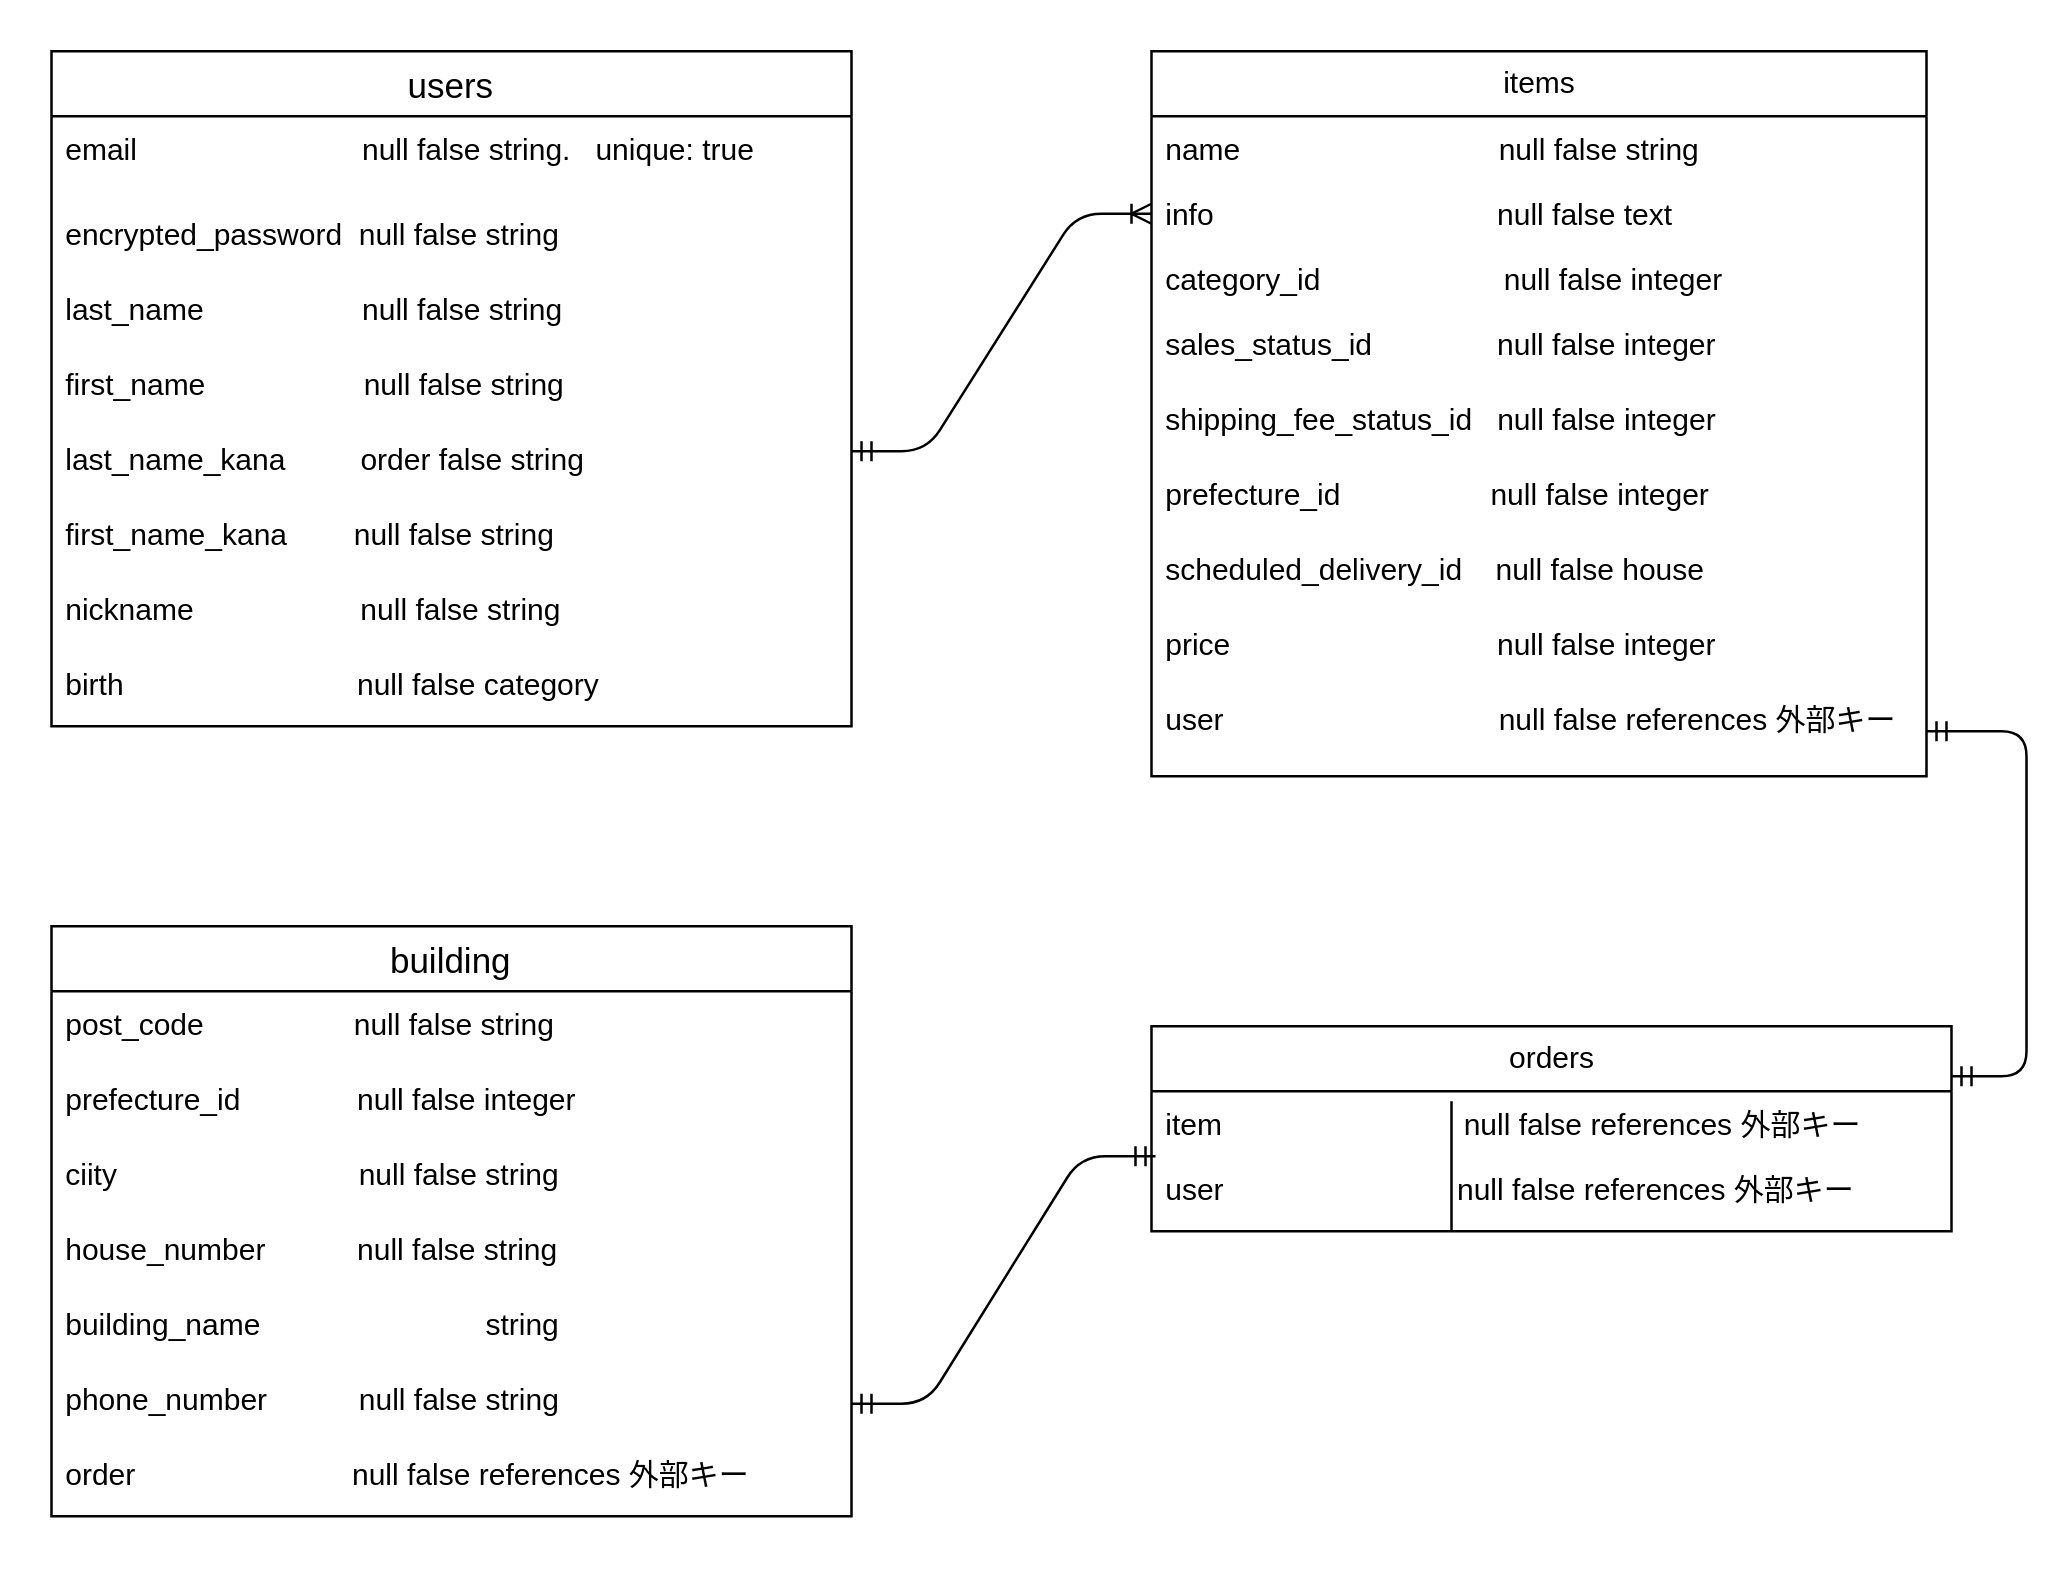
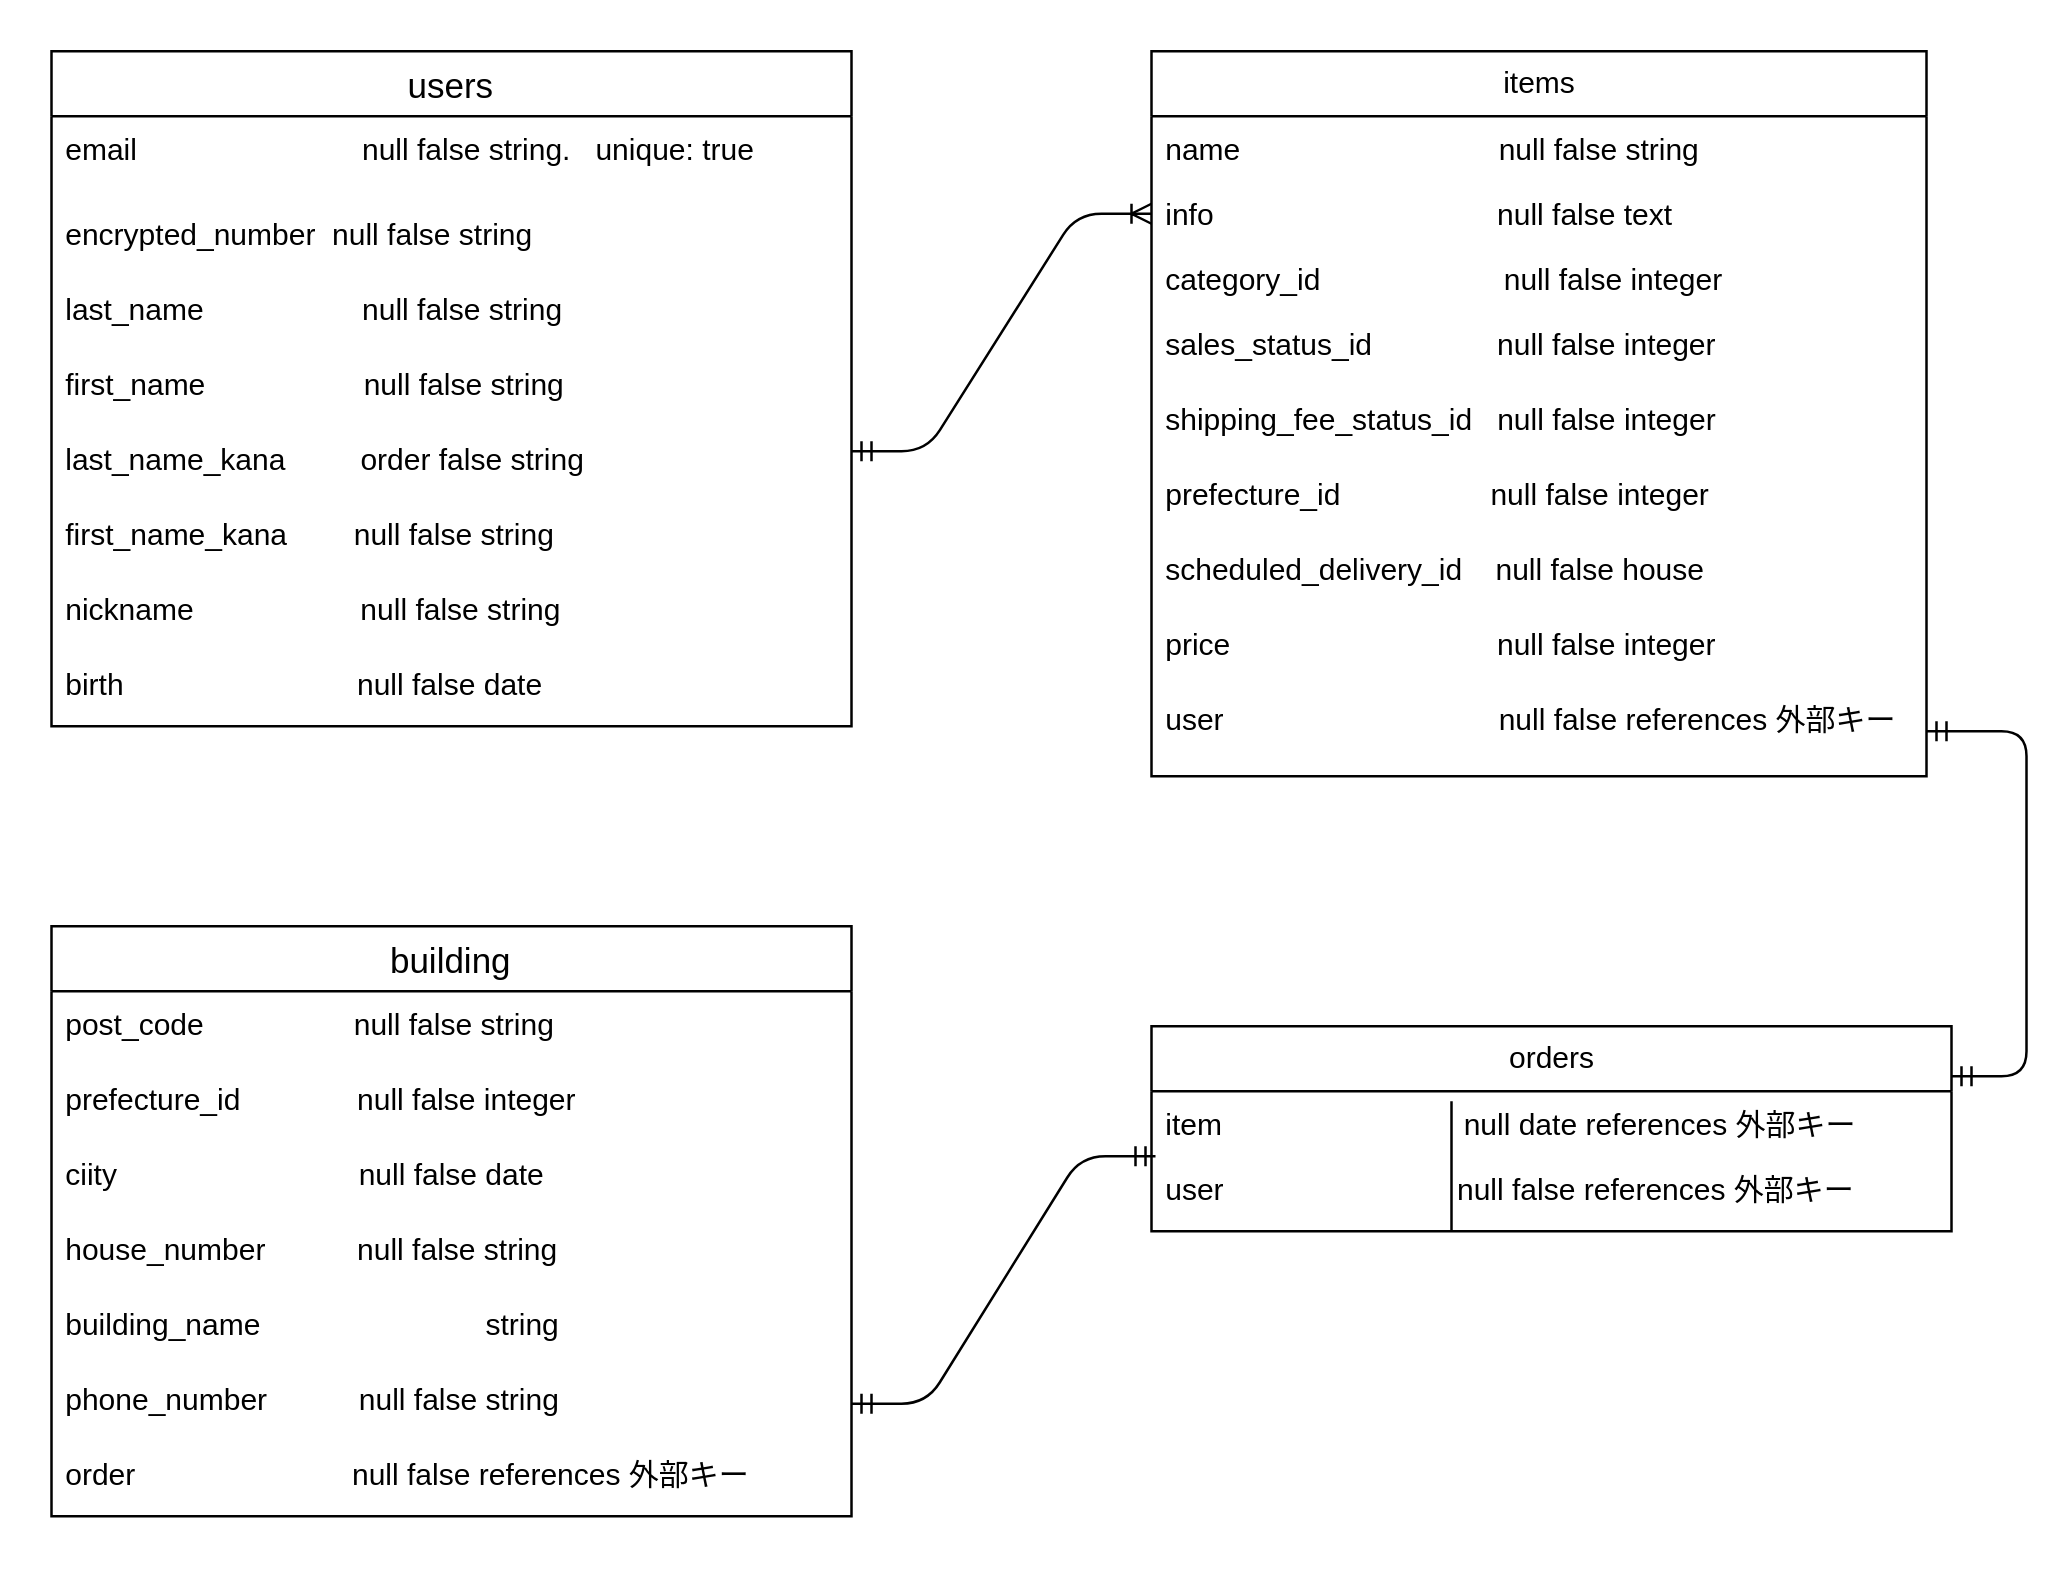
(349, 235) -> (332, 235)
(424, 685) -> (390, 685)
(1554, 1145) -> (1554, 1145)
(408, 1175) -> (395, 1175)
